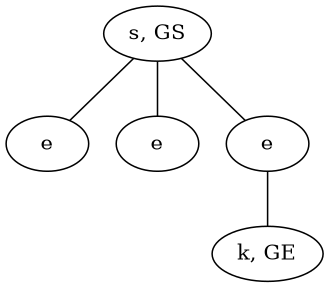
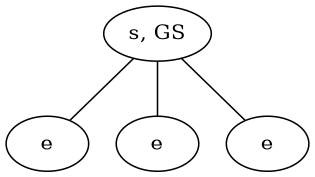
(268, 254) -> none
